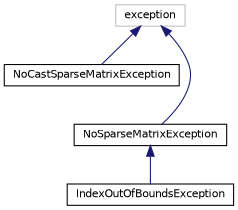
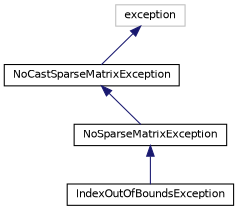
(190, 81) -> (125, 109)
